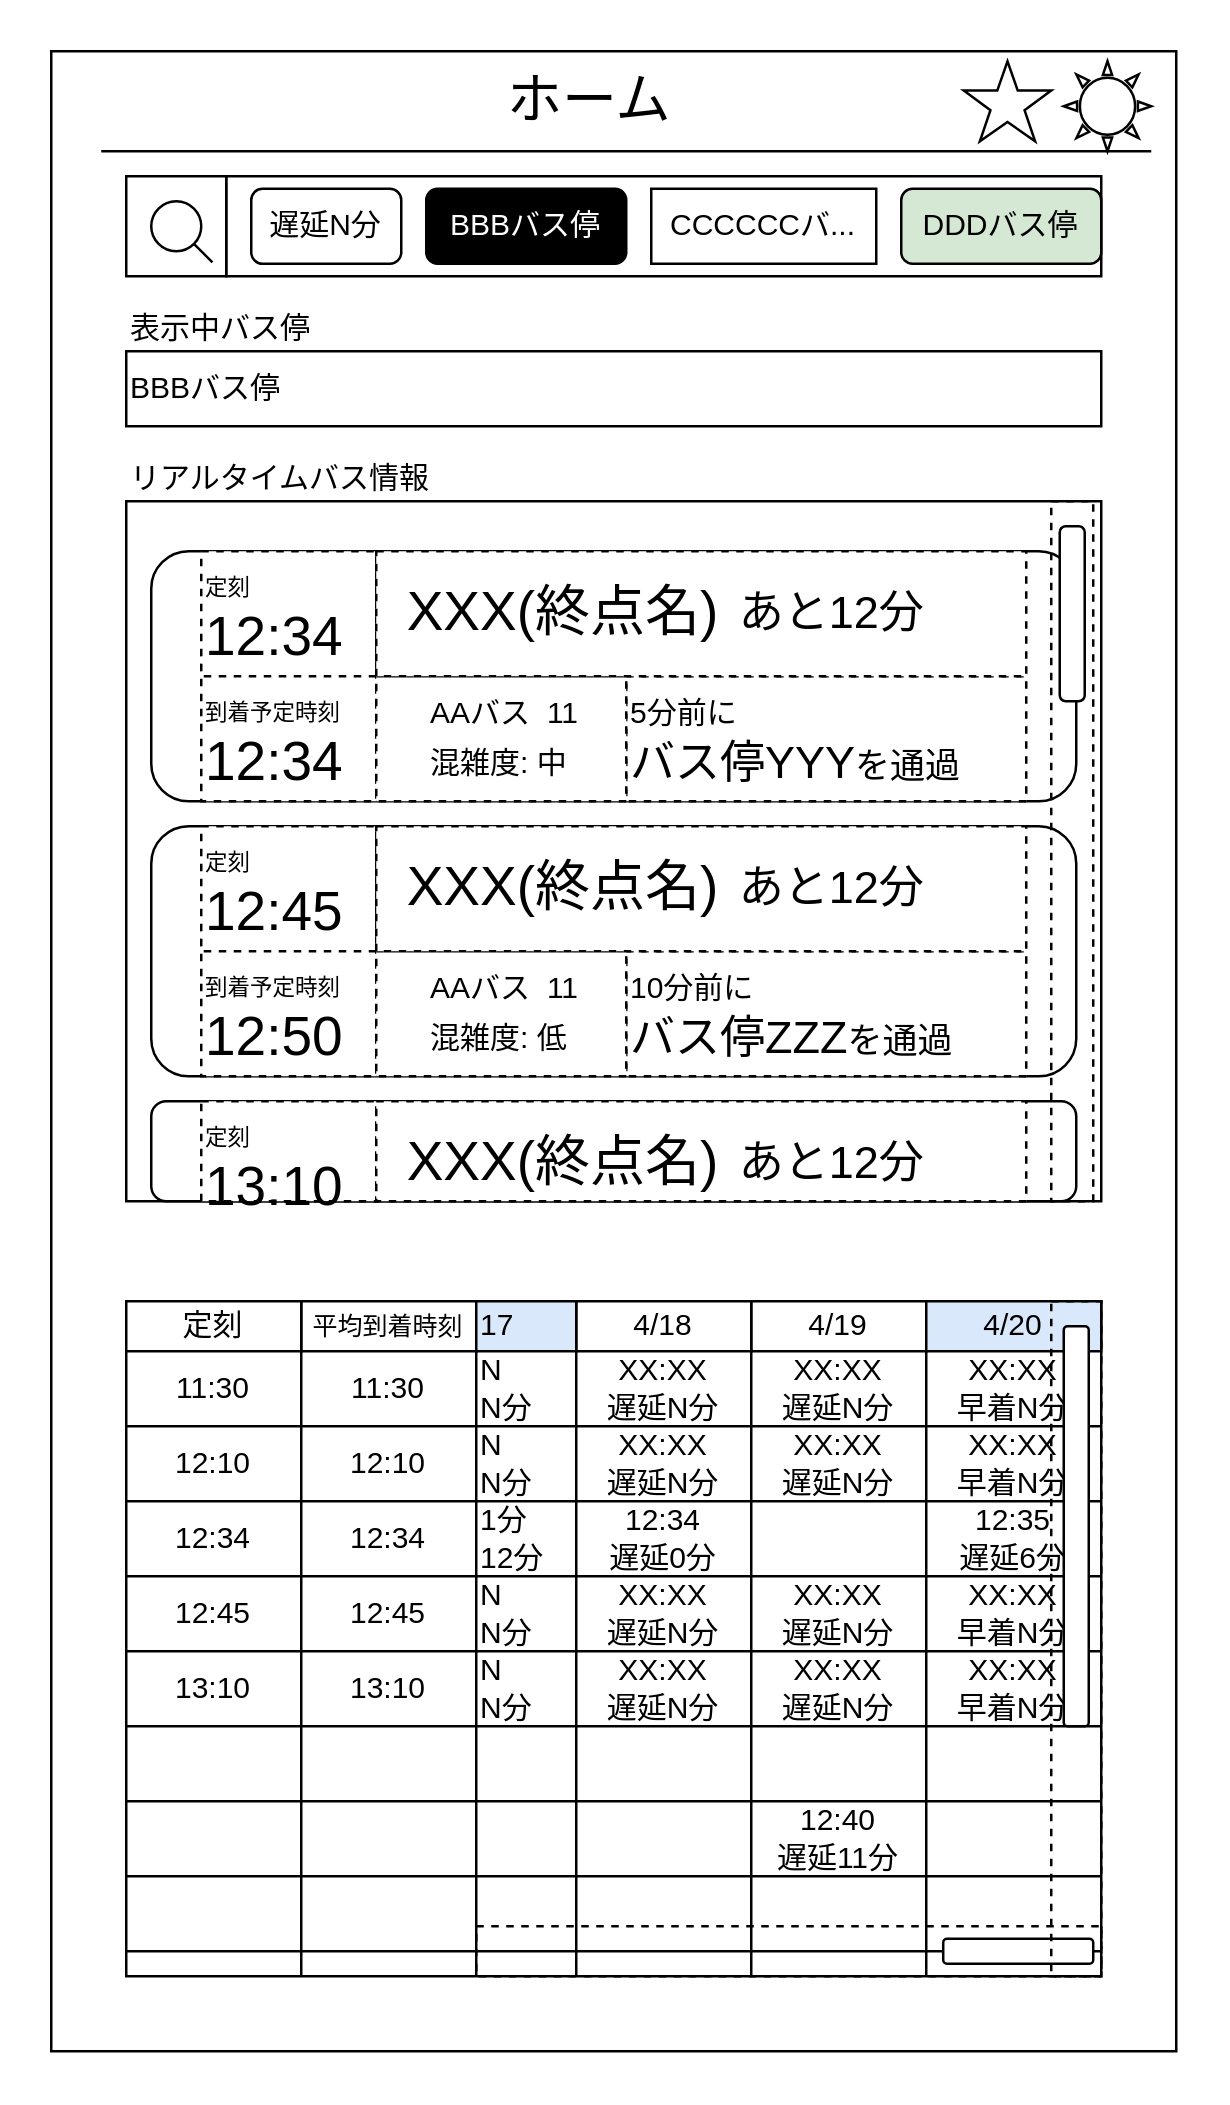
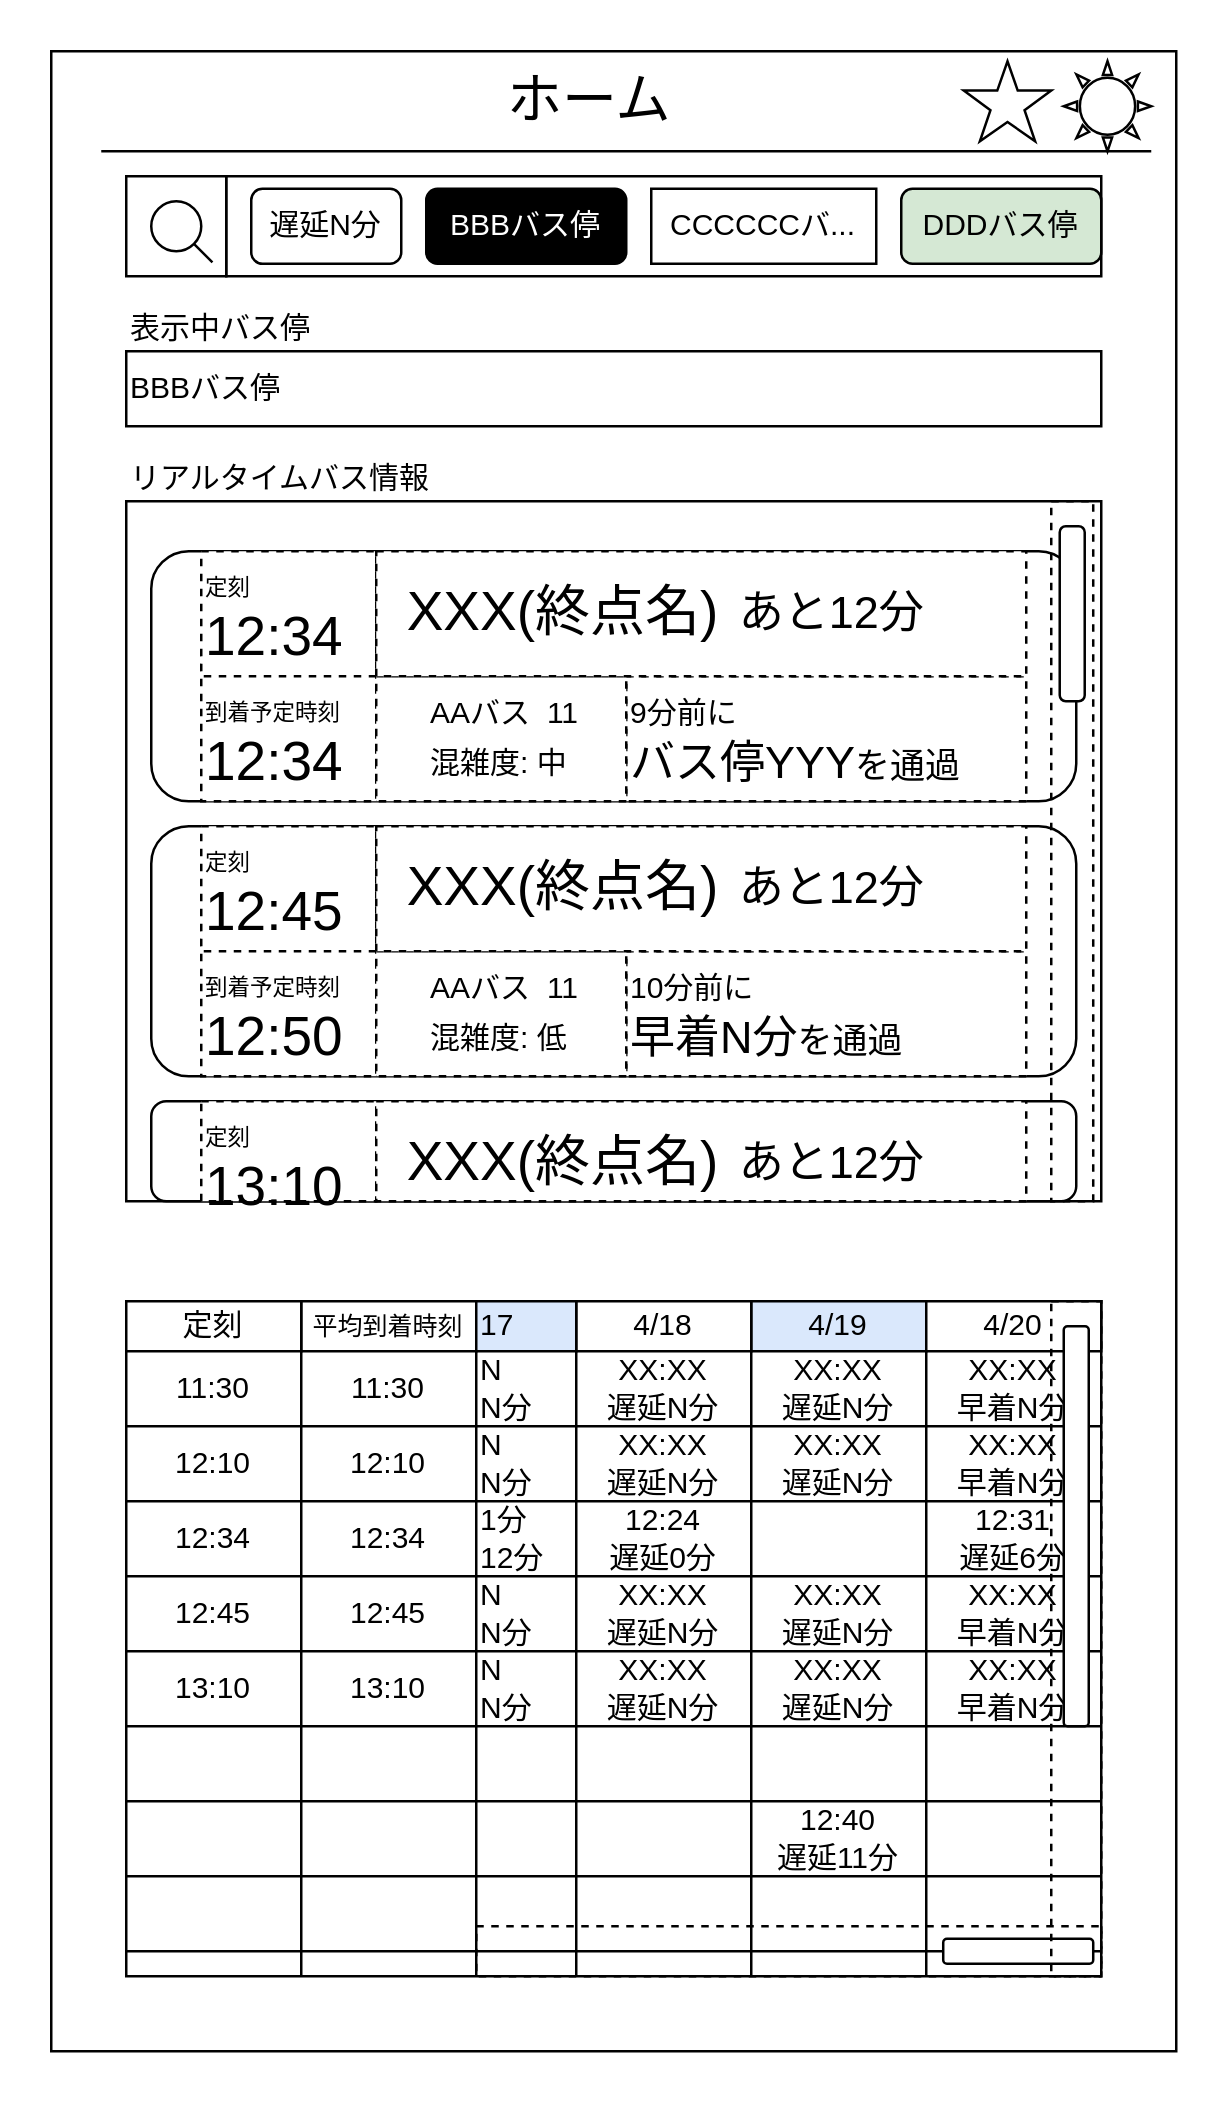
(685, 714) -> (685, 714)
(804, 1039) -> (779, 1039)
(839, 1326) -> (839, 1326)
(1014, 1326) -> (1014, 1326)
(664, 1539) -> (664, 1539)
(1014, 1539) -> (1014, 1539)
